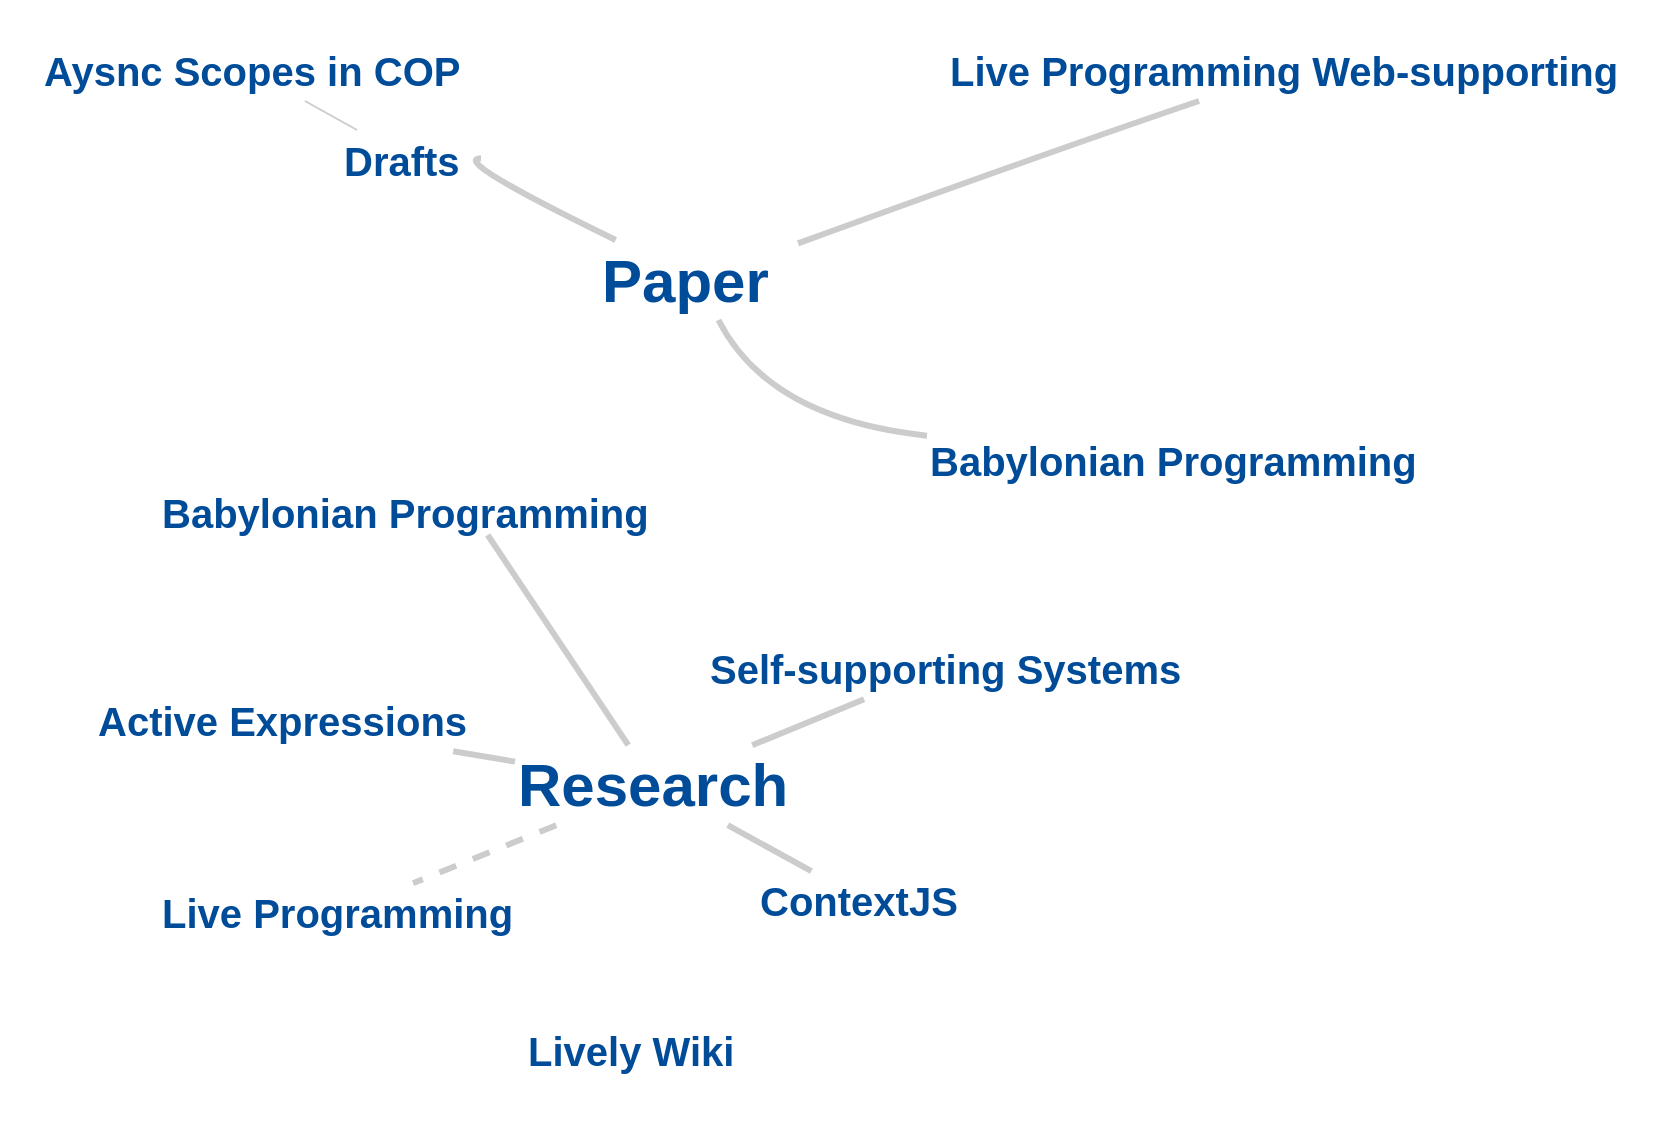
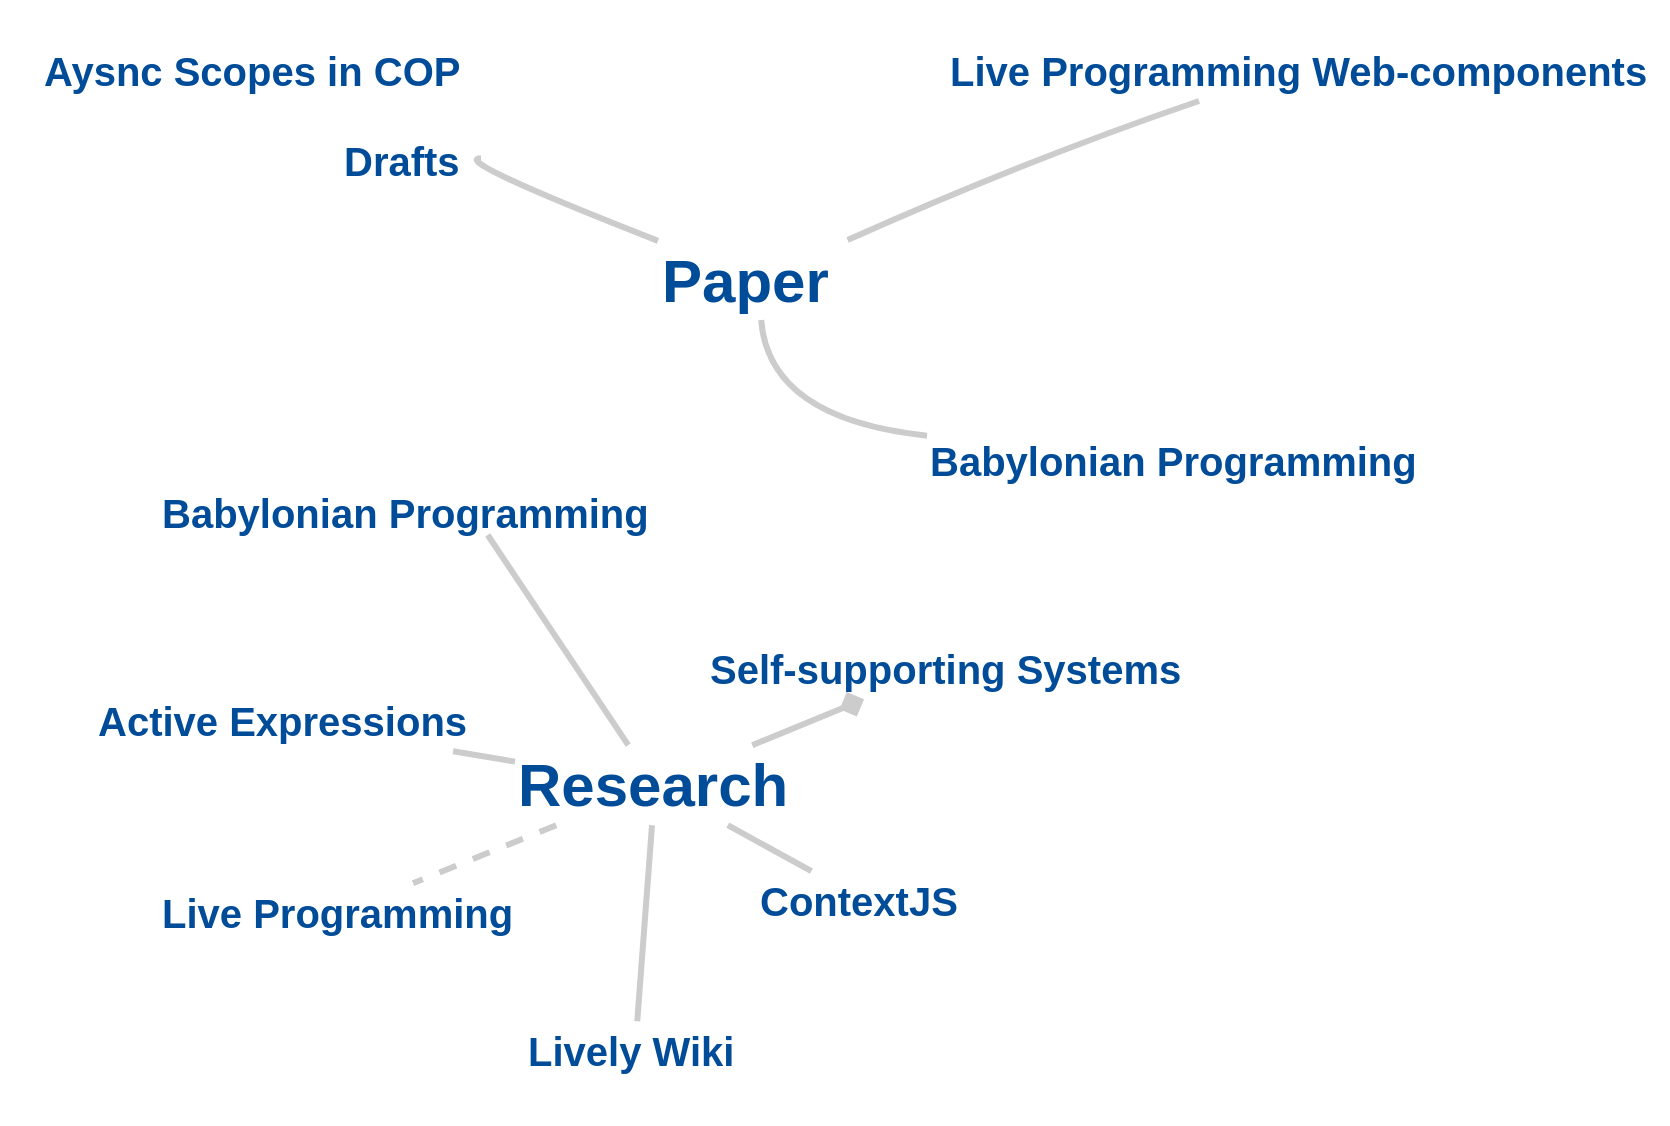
(1272, 71) -> (1277, 71)
(331, 116) -> none
(698, 280) -> (758, 280)
(853, 704) -> (843, 708)
none -> (645, 923)
